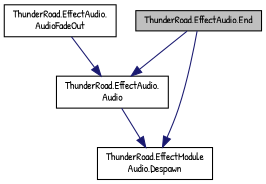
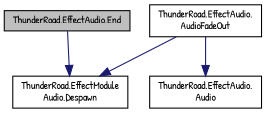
(163, 50) -> none
(131, 123) -> (143, 54)
